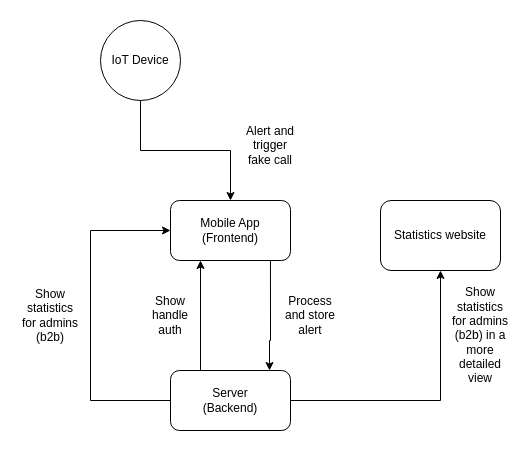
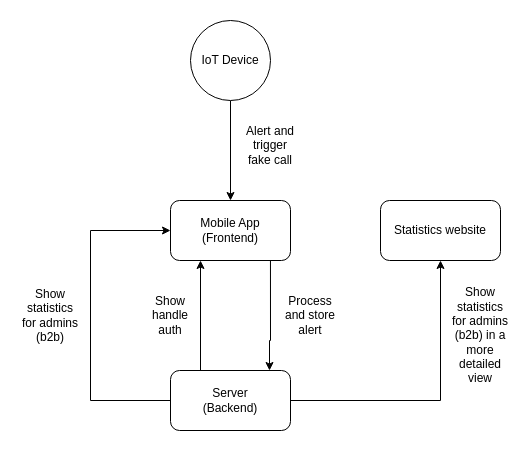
(141, 61) -> (231, 61)
(441, 236) -> (441, 231)
